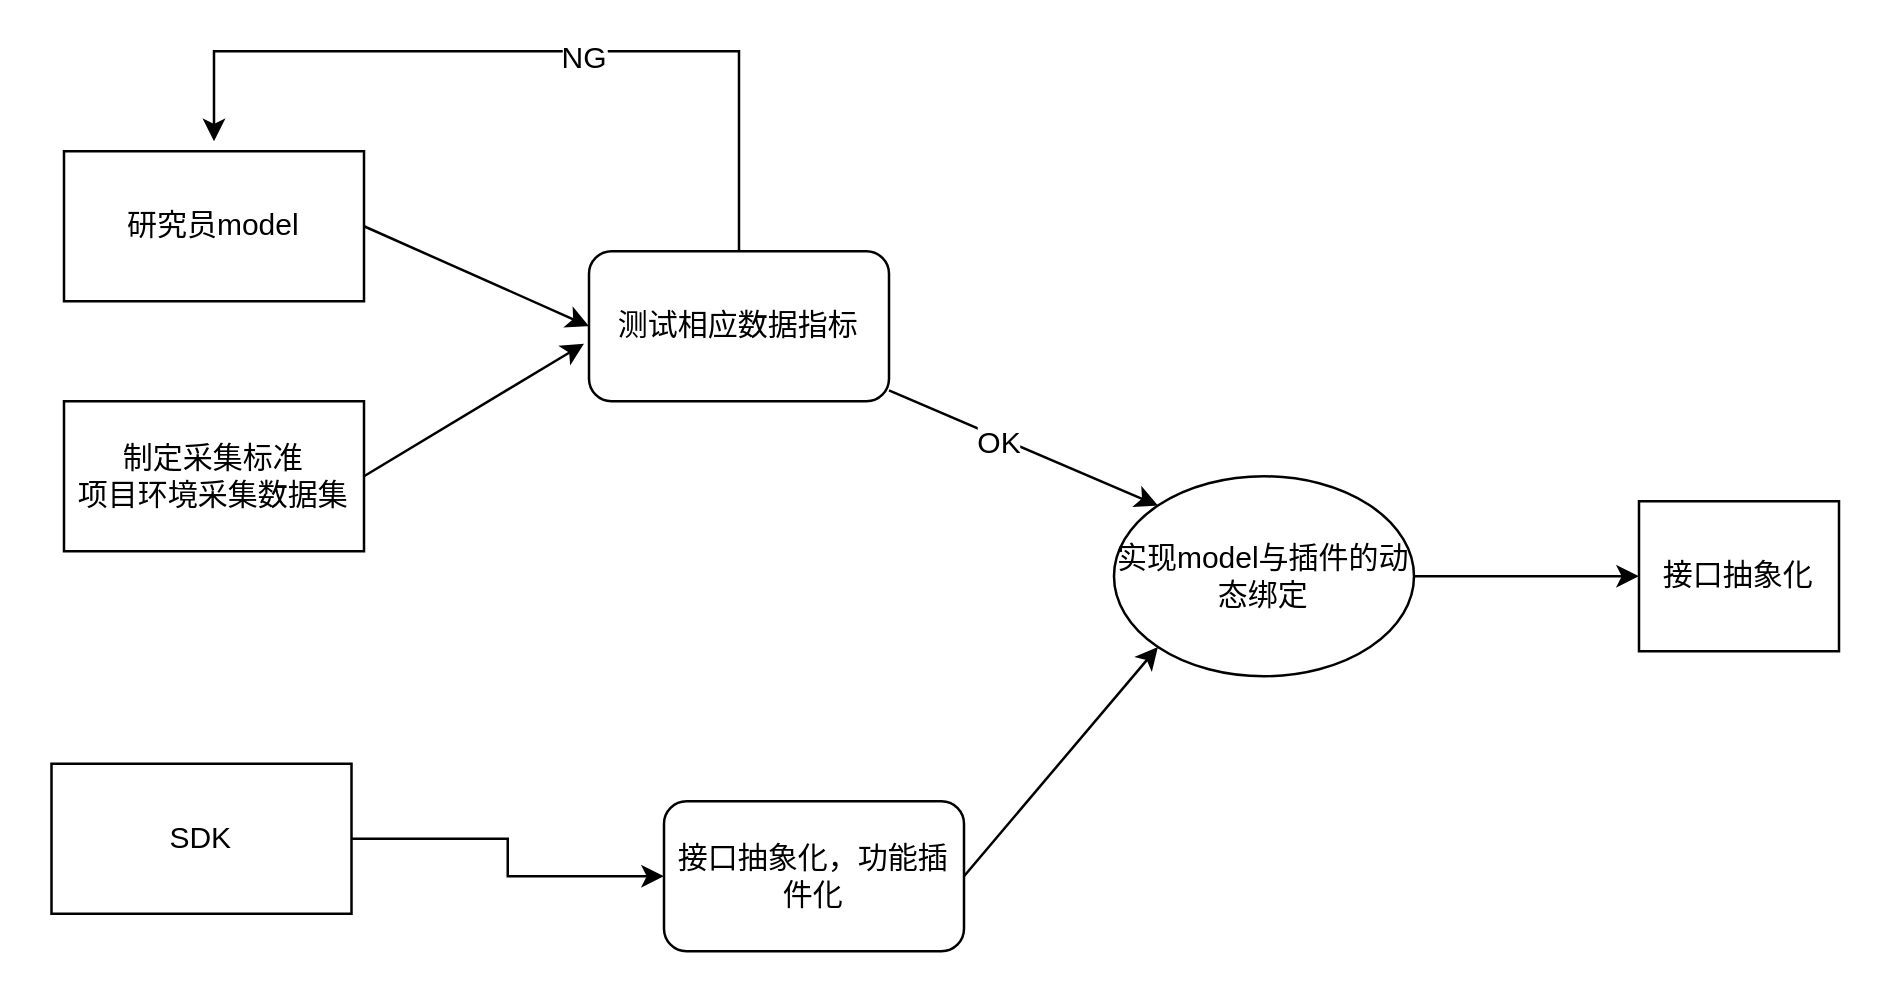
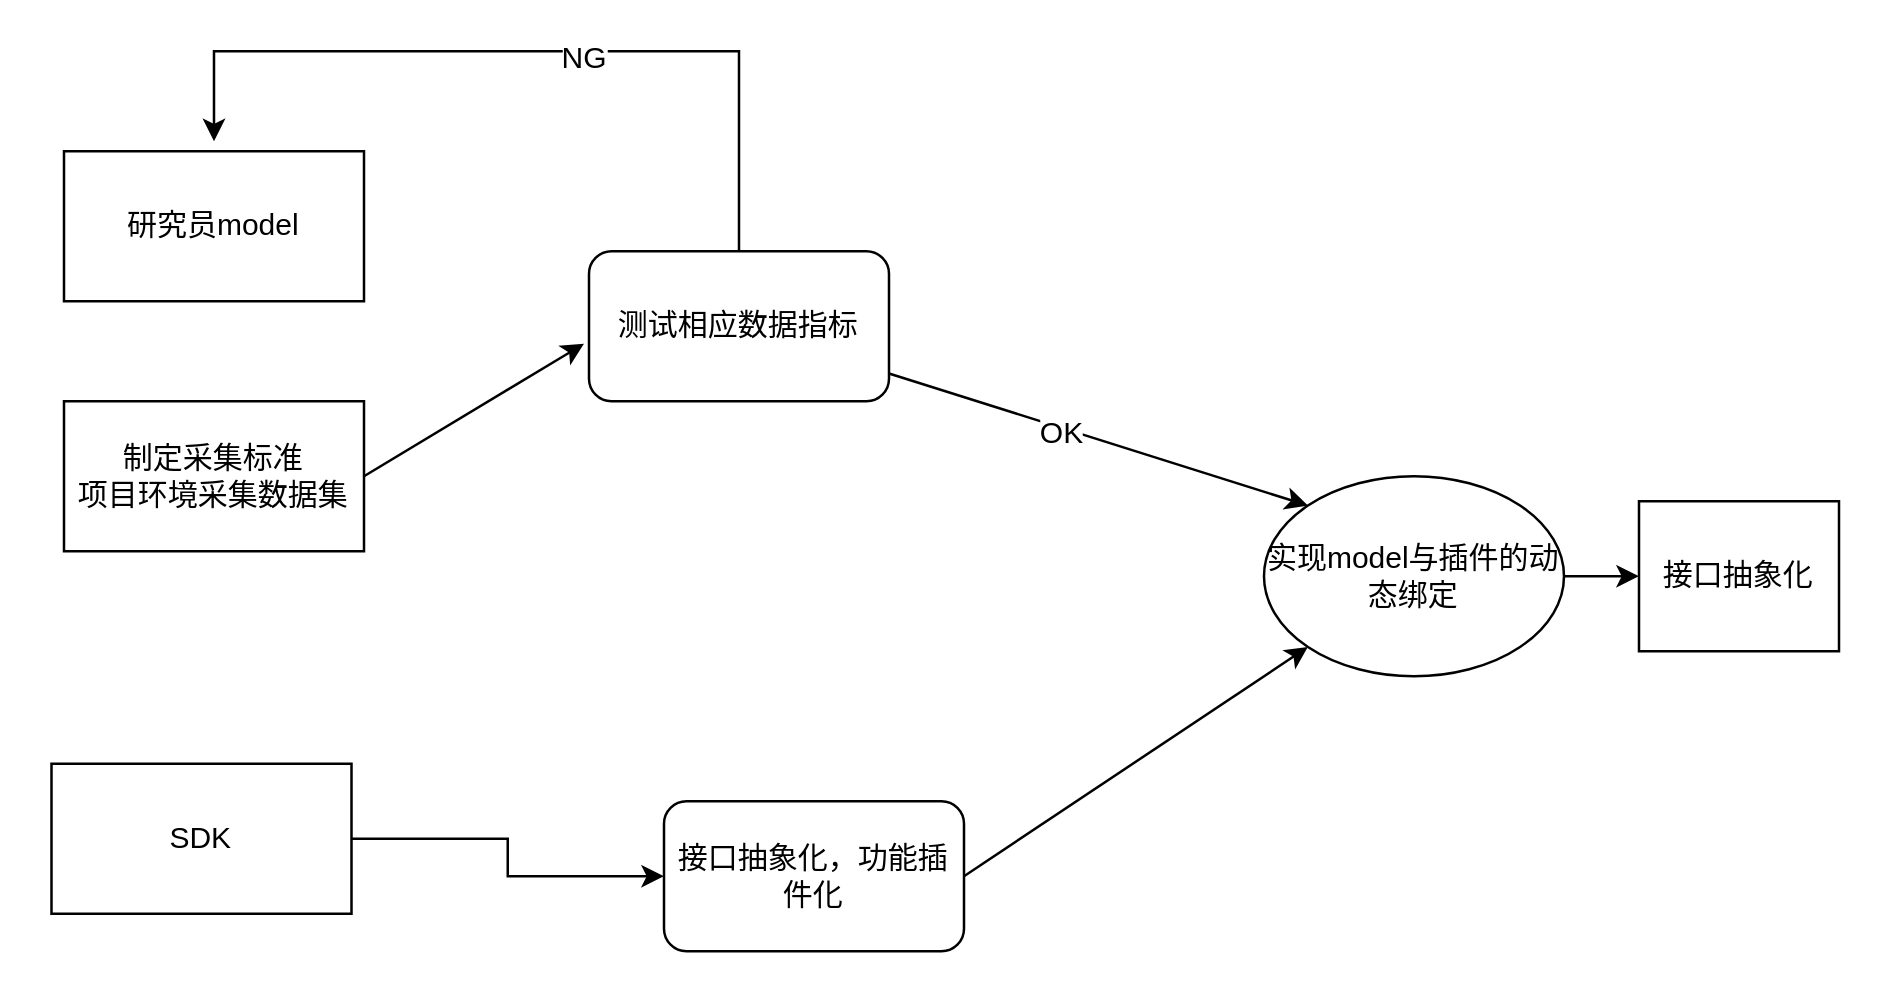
(469, 273) -> none
(1264, 576) -> (1414, 576)
